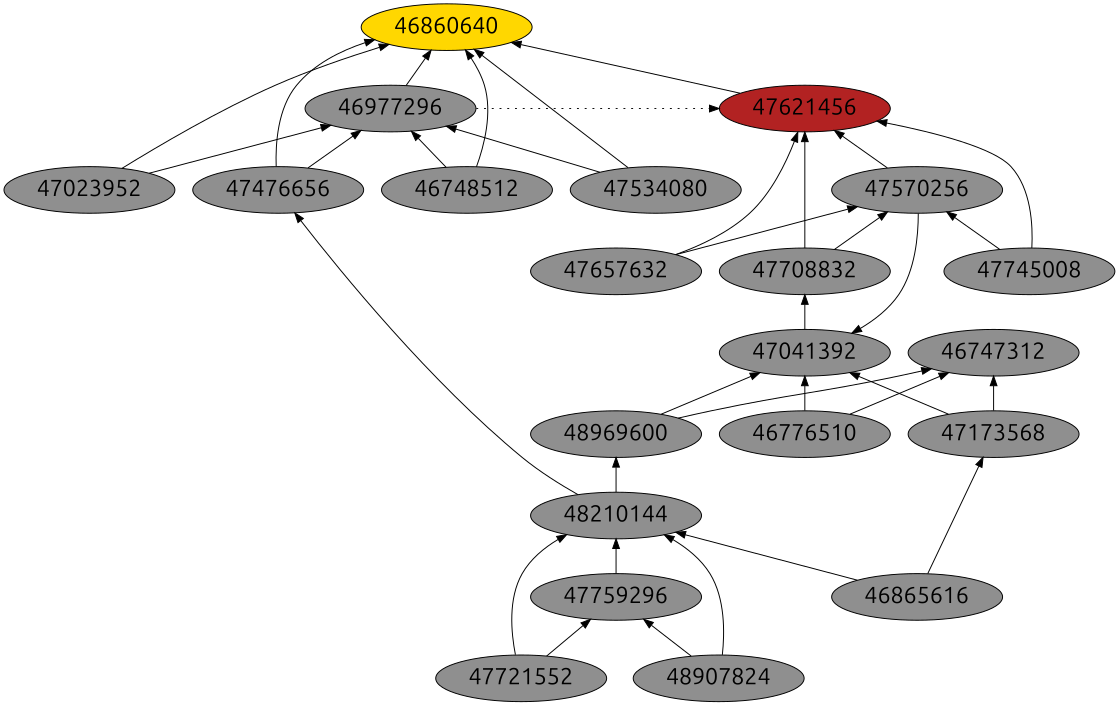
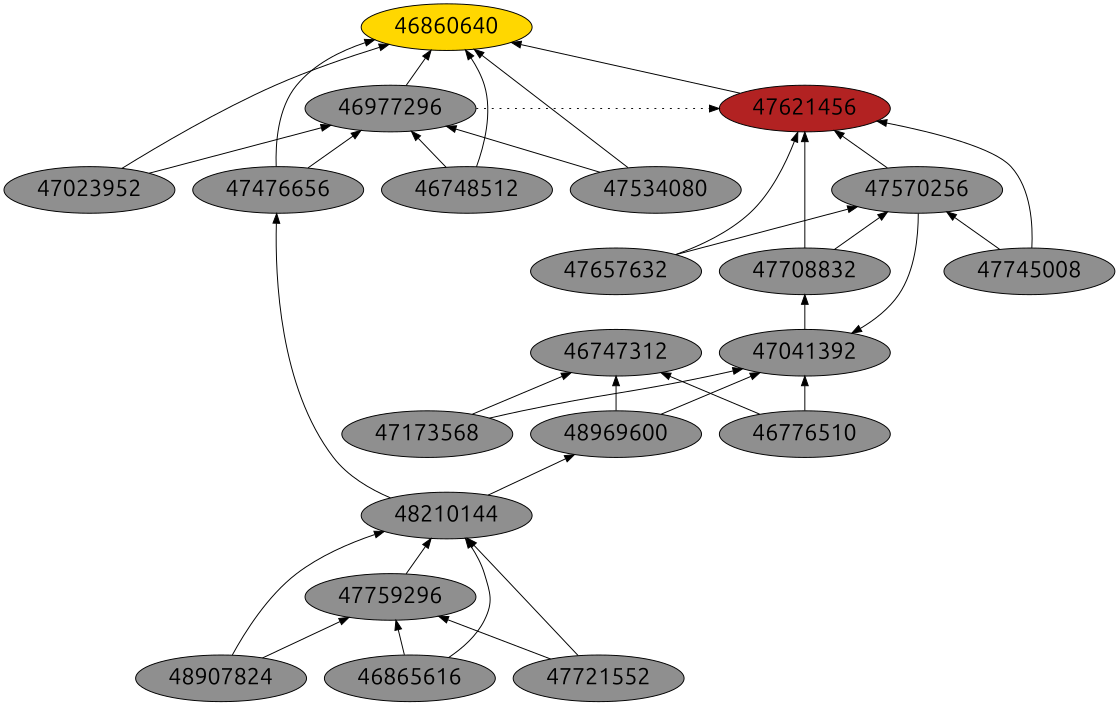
(953, 520) -> (401, 642)
